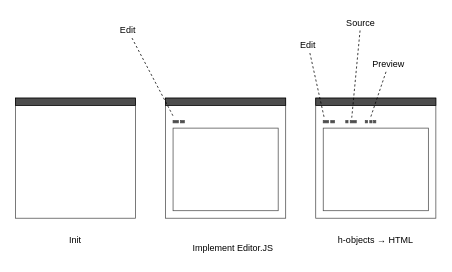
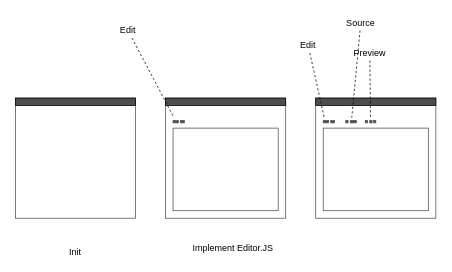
(388, 64) -> (369, 53)
(75, 240) -> (75, 252)
(375, 240) -> none
